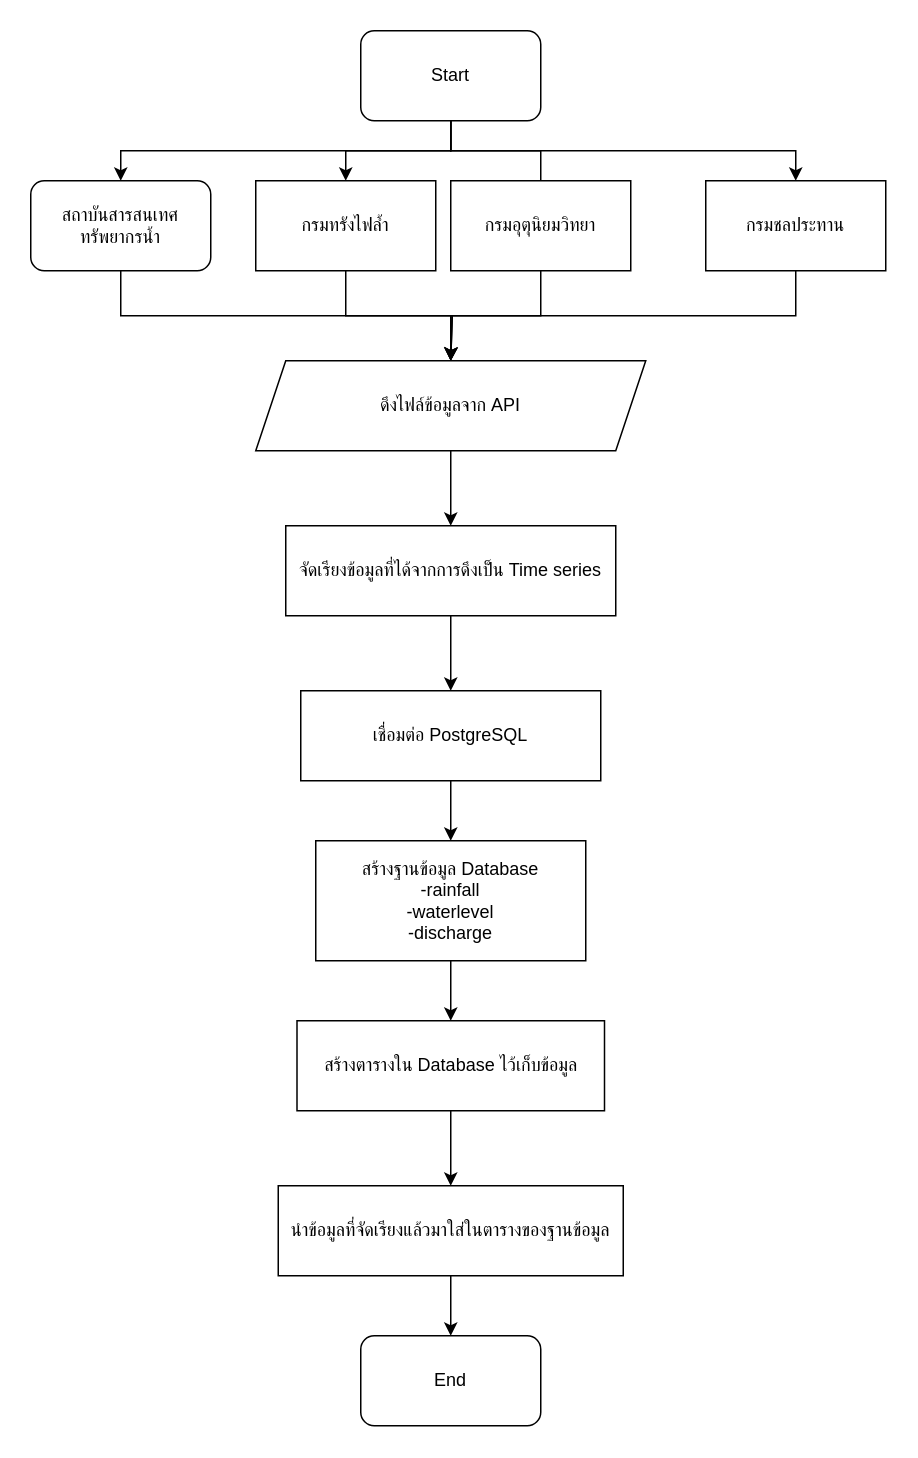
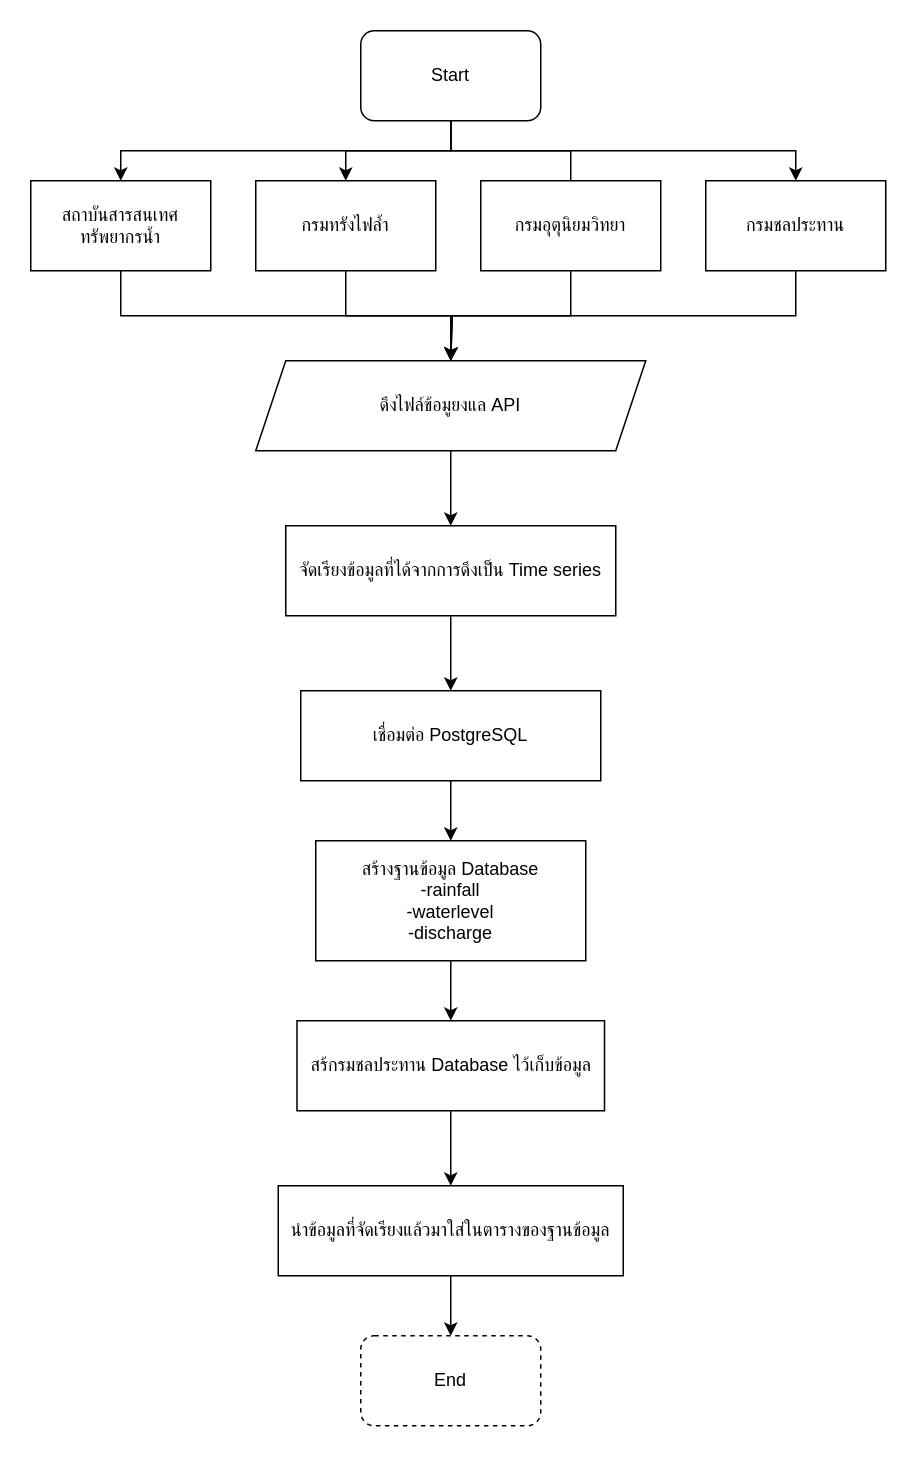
(121, 226) -> (121, 226)
(541, 226) -> (571, 226)
(451, 406) -> (451, 406)
(452, 1066) -> (452, 1066)
(451, 1381) -> (451, 1381)
